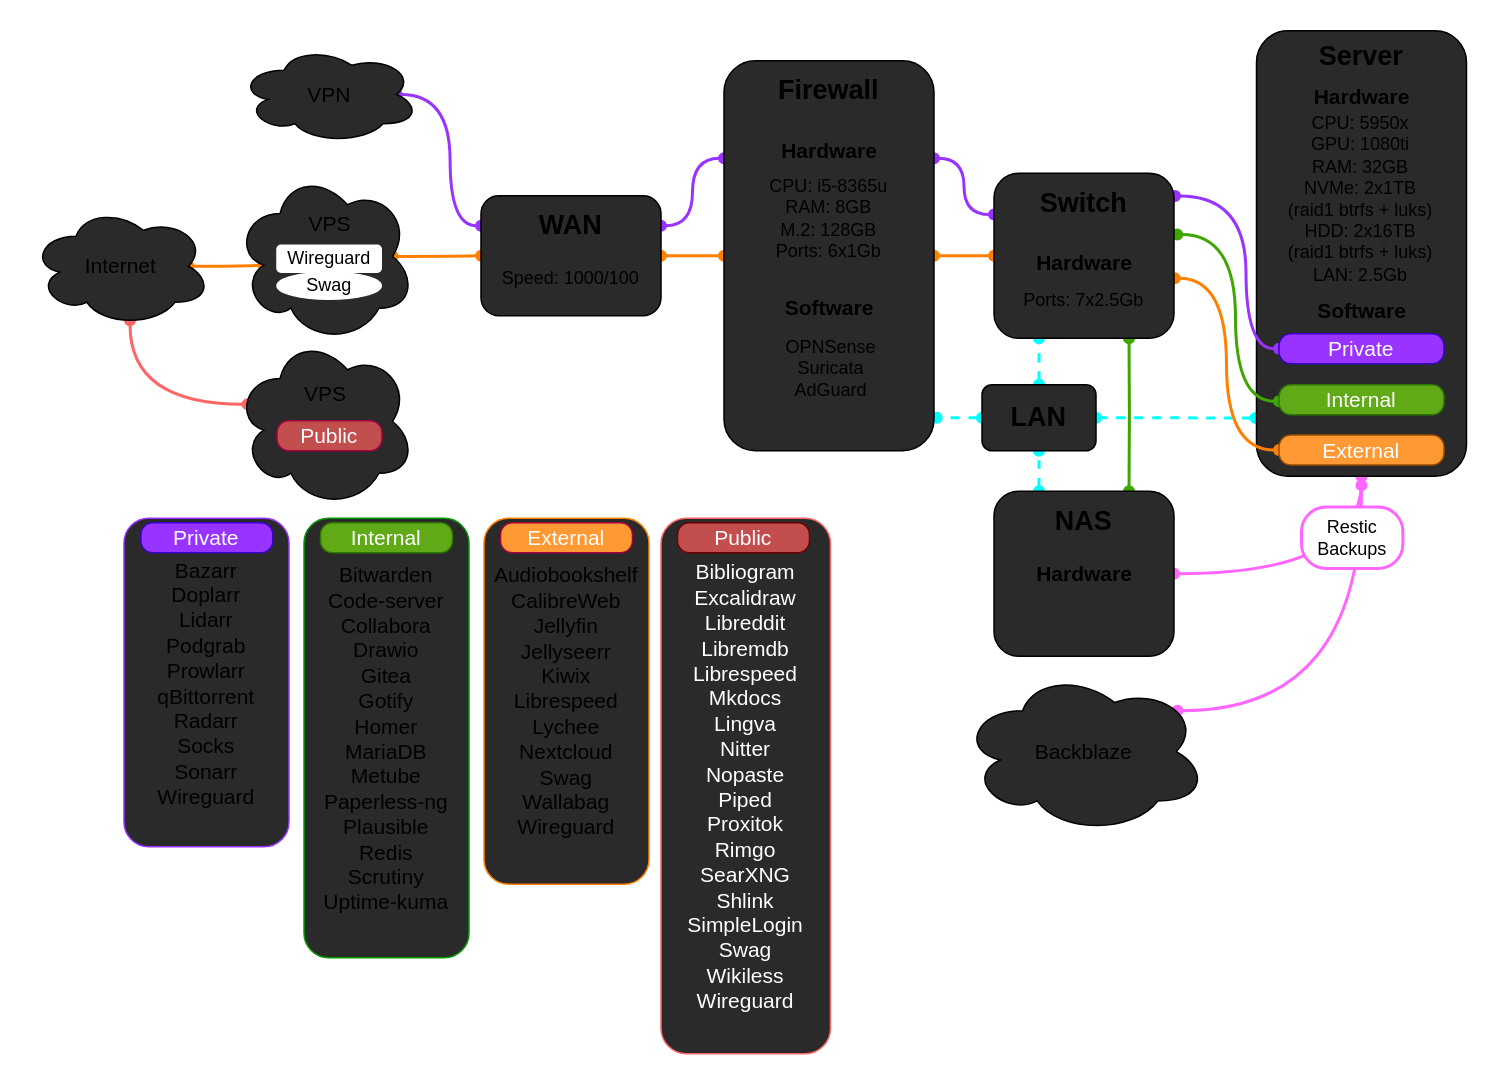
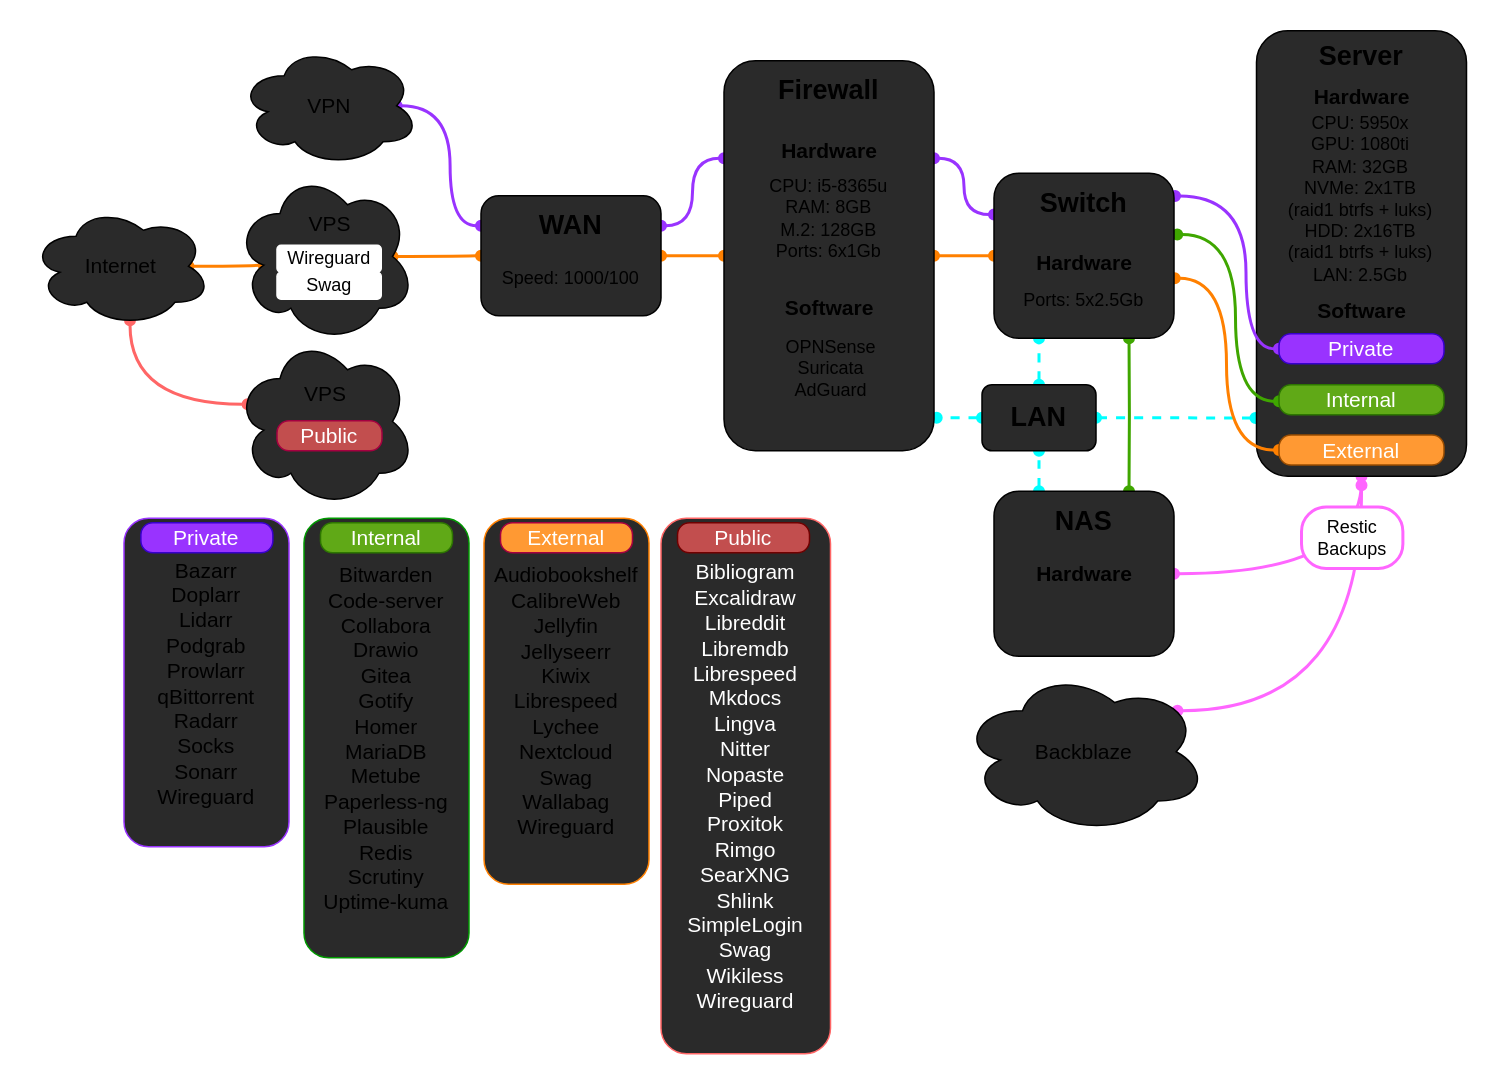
(329, 95) -> (329, 106)
(329, 286) -> (329, 286)
(1084, 301) -> (1084, 301)
